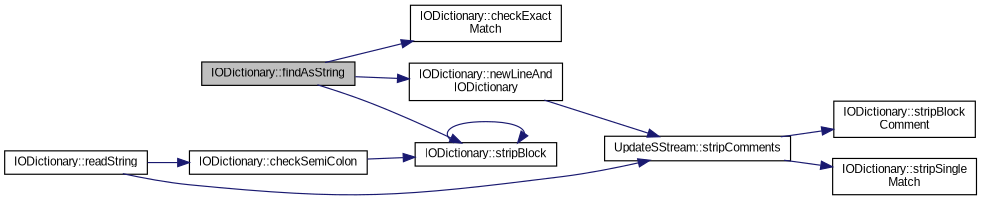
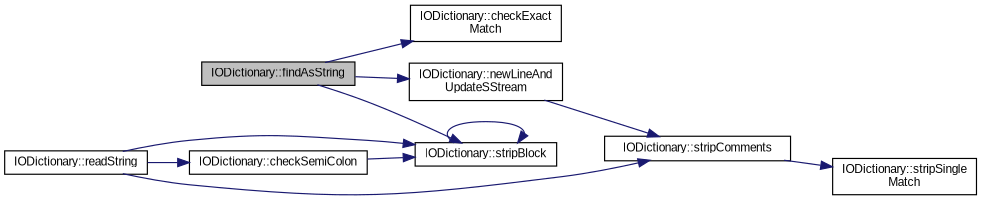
(486, 82) -> (486, 82)
(905, 119) -> none
none -> (262, 136)
(698, 149) -> (698, 149)
